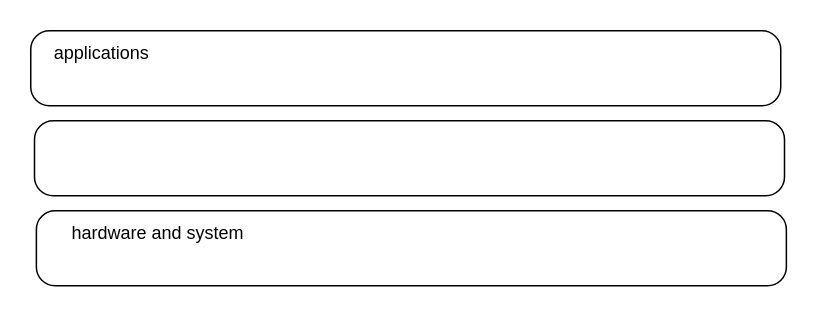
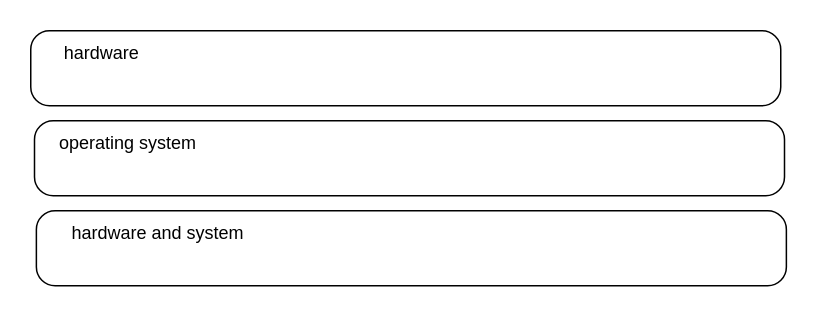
(102, 53) -> (102, 53)
none -> (128, 143)
